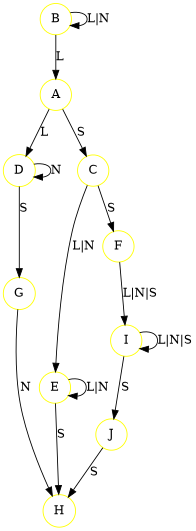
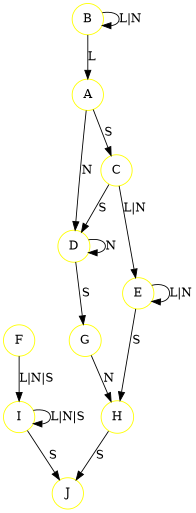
(45, 133) -> (87, 170)
(104, 204) -> (97, 204)
(88, 469) -> (95, 452)
